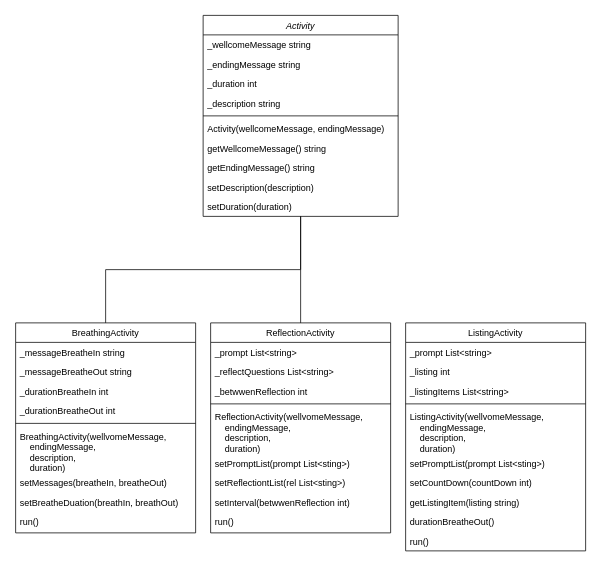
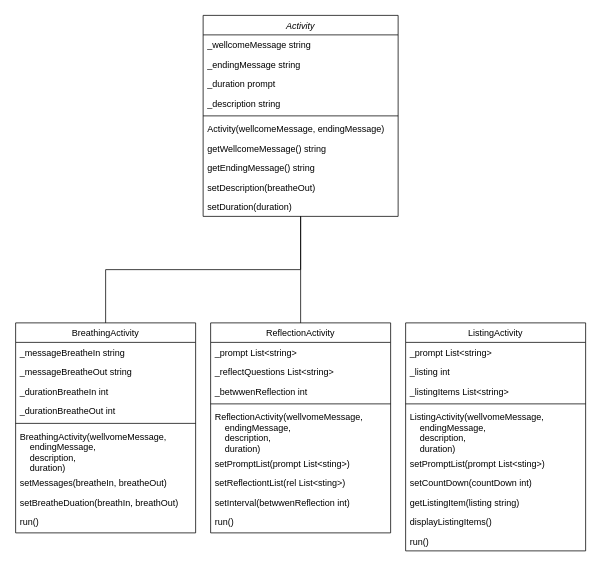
(236, 84) -> (245, 84)
(270, 188) -> (270, 188)
(459, 522) -> (458, 522)
